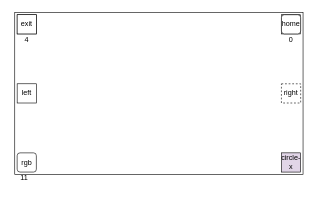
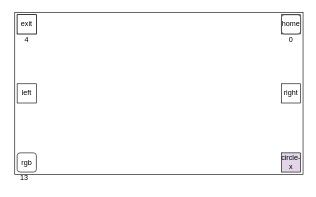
(291, 93) -> (291, 93)
(24, 178) -> (24, 178)
